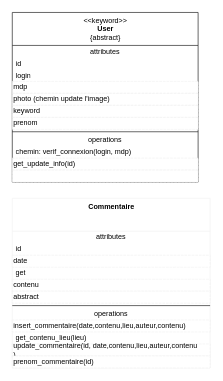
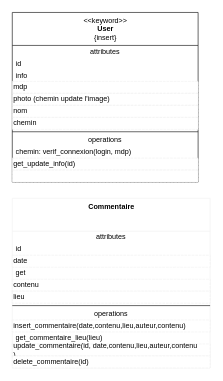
(106, 29) -> (106, 29)
(24, 75) -> (23, 75)
(28, 111) -> (20, 111)
(26, 123) -> (25, 123)
(30, 297) -> (20, 297)
(57, 338) -> (64, 338)
(56, 362) -> (55, 362)
